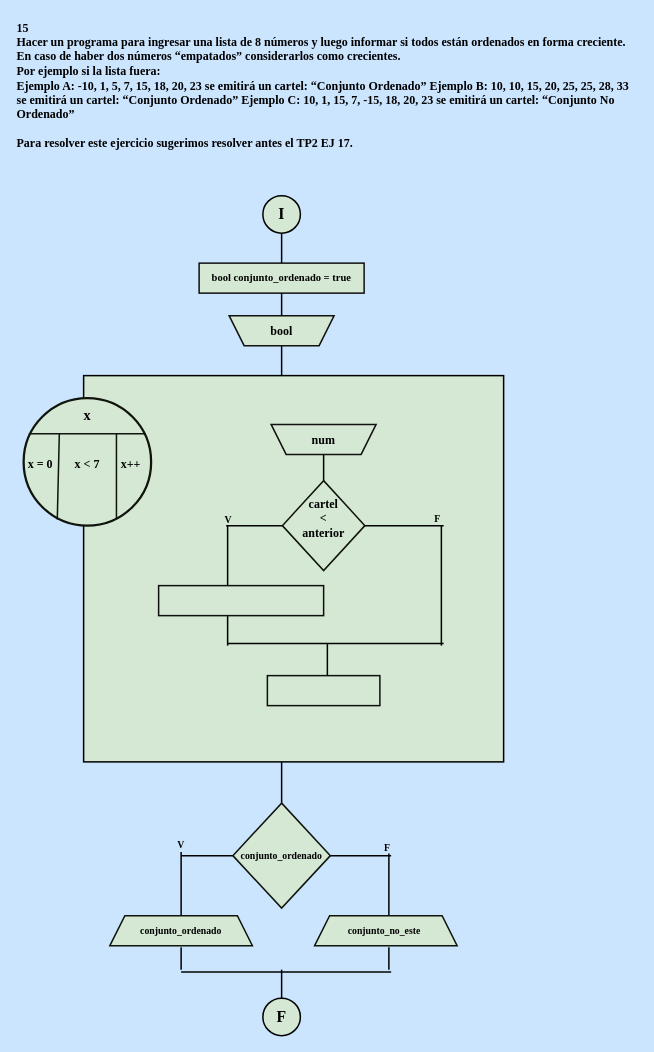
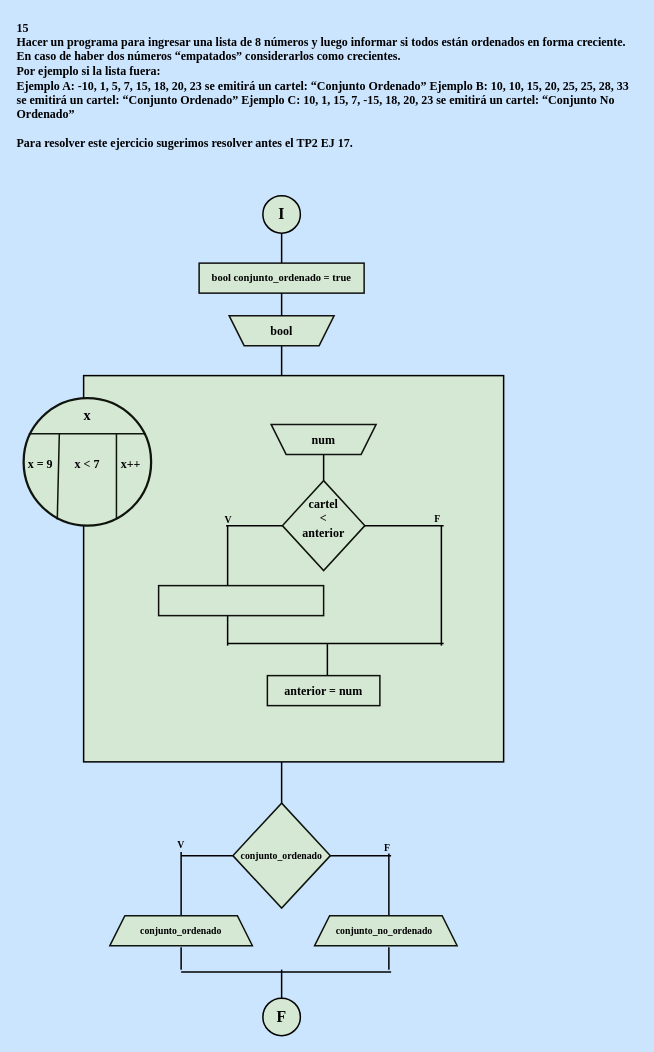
(41, 463) -> (41, 463)
none -> (324, 690)
(384, 930) -> (384, 930)
